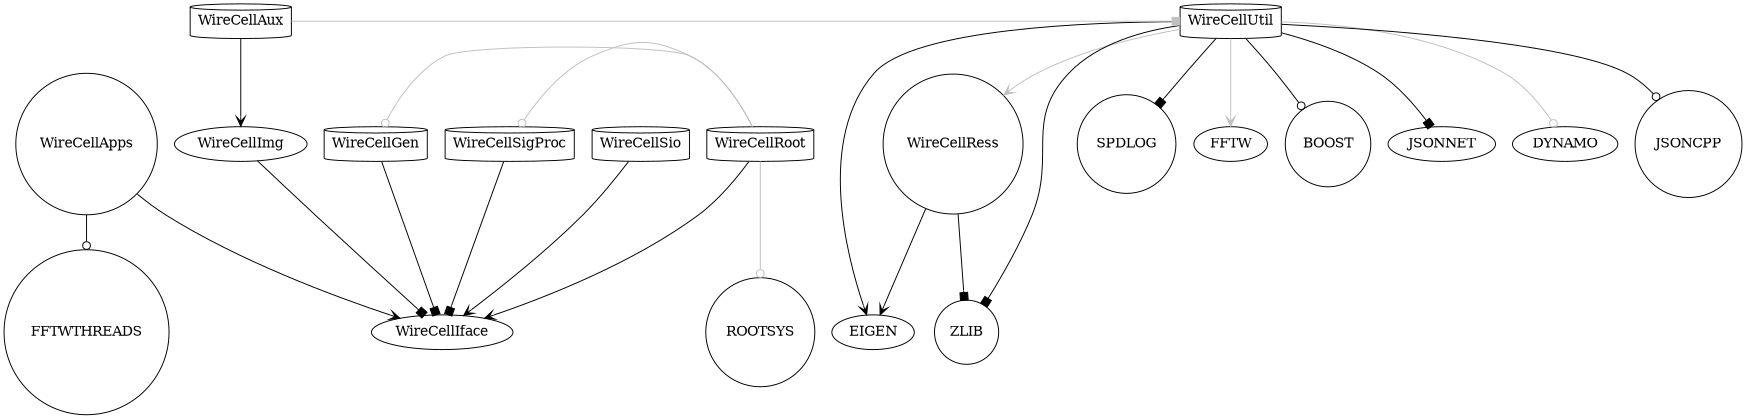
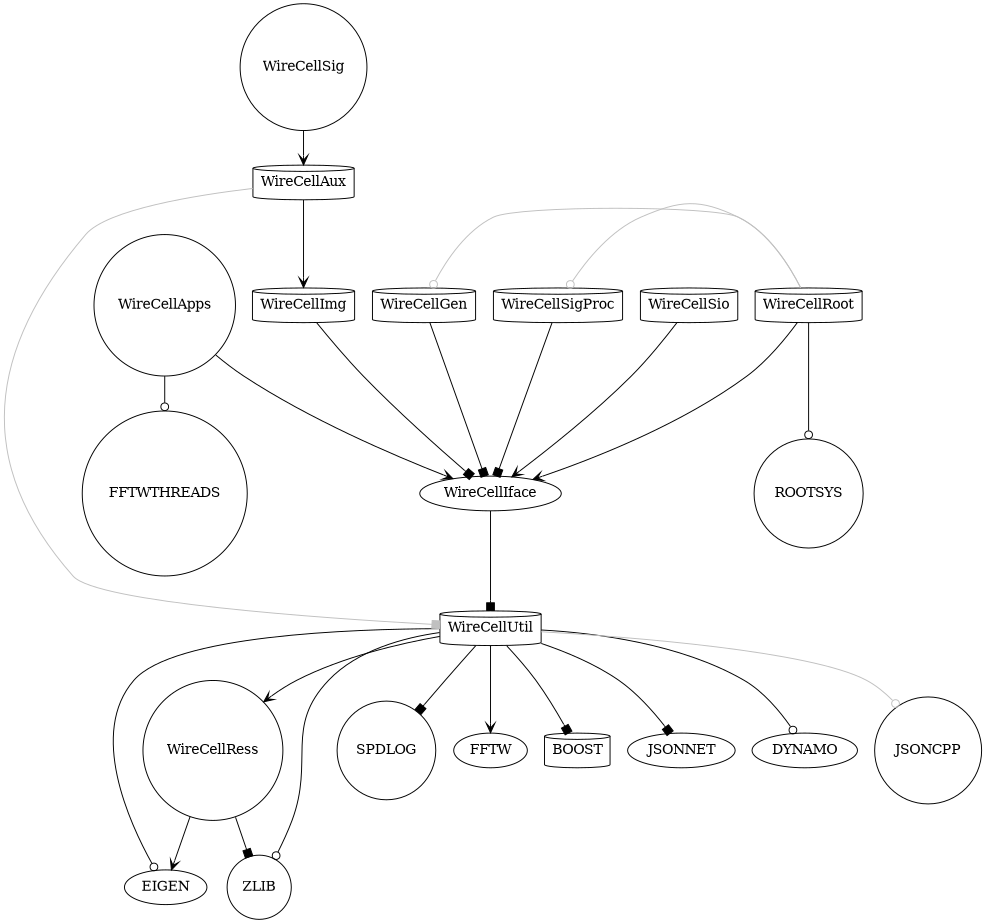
(1473, 40) -> (722, 648)
(1429, 43) -> (677, 652)
(905, 54) -> (187, 653)
(1080, 55) -> (340, 662)
none -> (304, 67)
(1273, 70) -> (538, 683)
(1231, 78) -> (491, 684)
(1044, 126) -> (312, 705)
(241, 144) -> (304, 305)
(1328, 144) -> (577, 750)
(760, 215) -> (809, 377)
none -> (491, 556)
